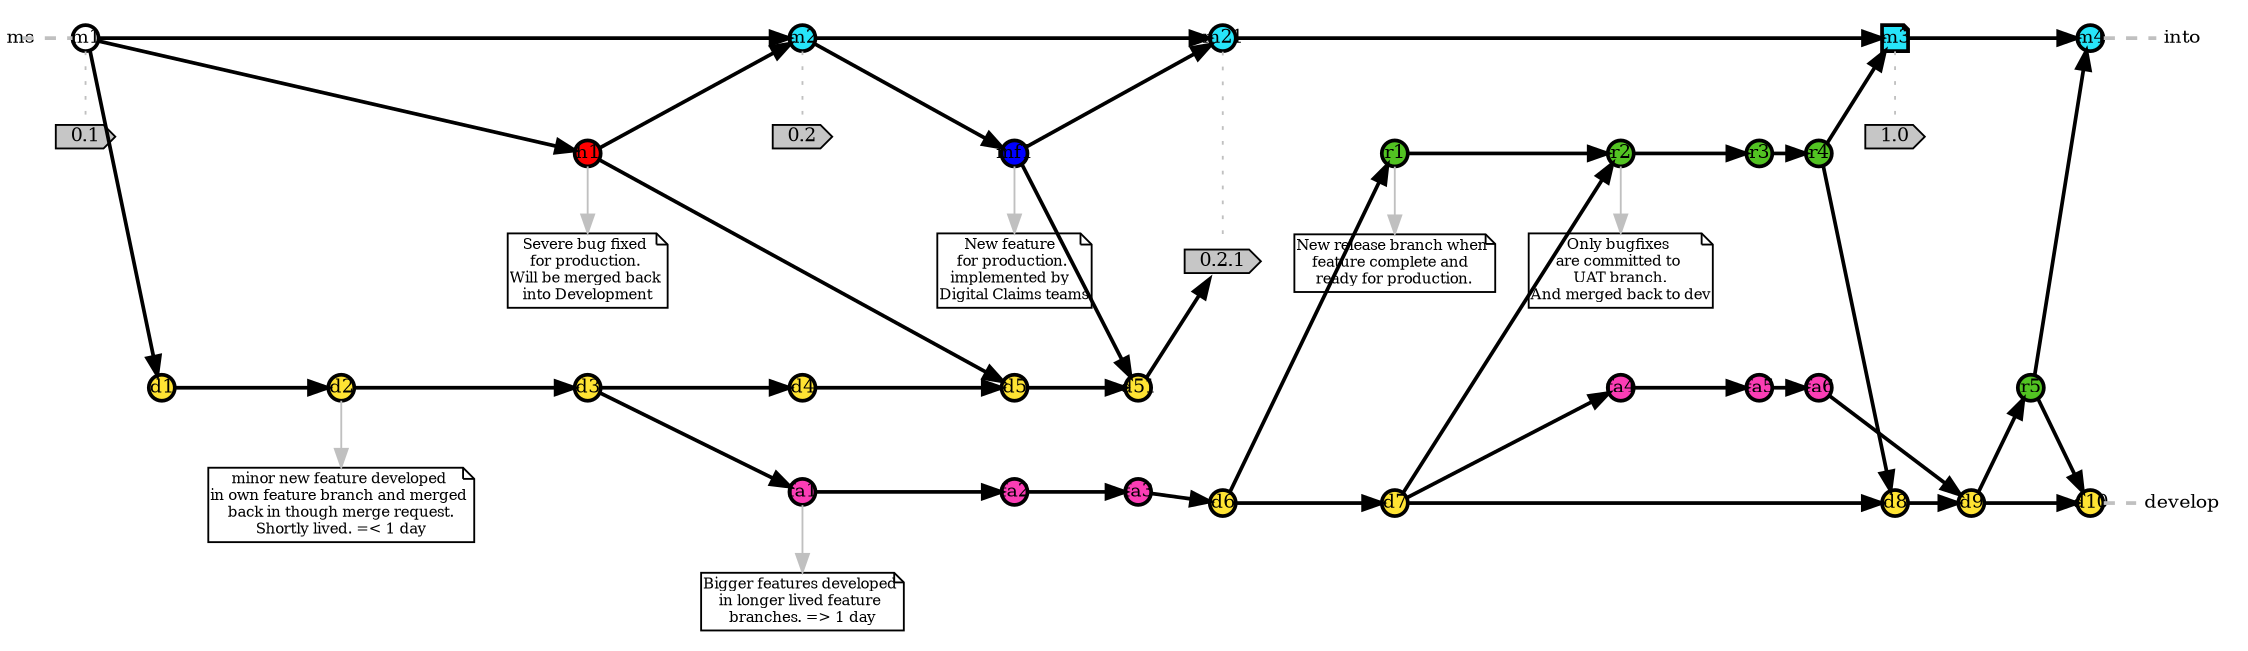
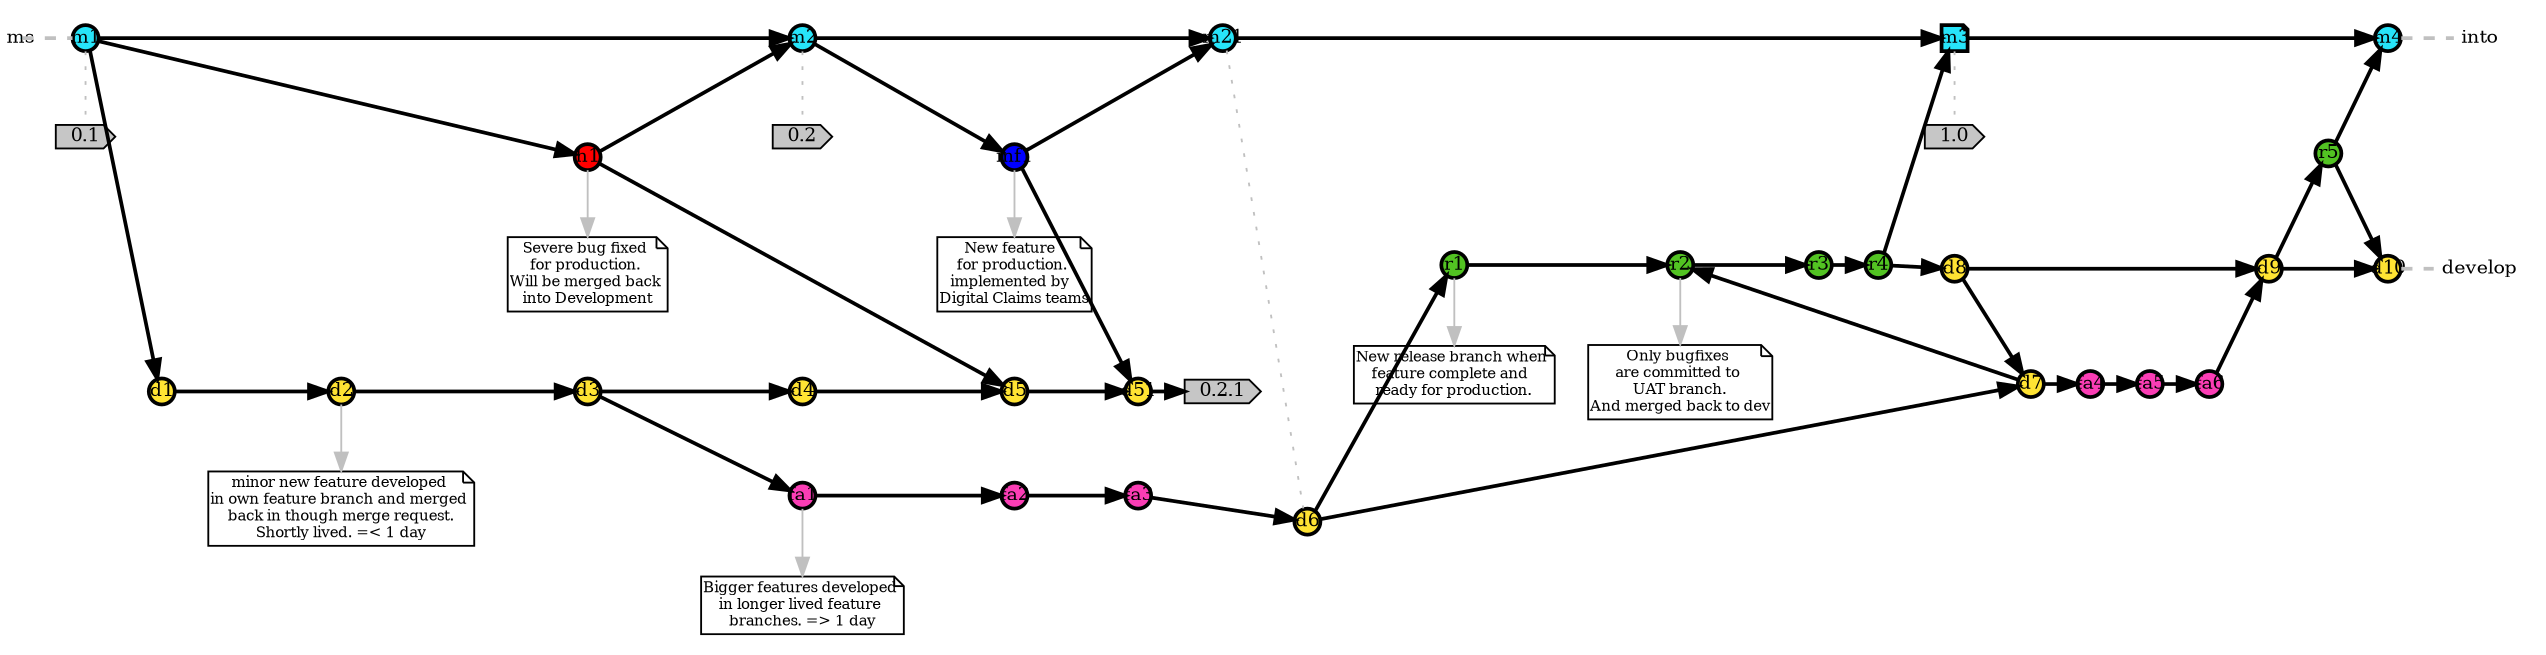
(86, 38) -> (86, 38)
(1223, 147) -> (1265, 279)
(1635, 503) -> (1988, 318)
